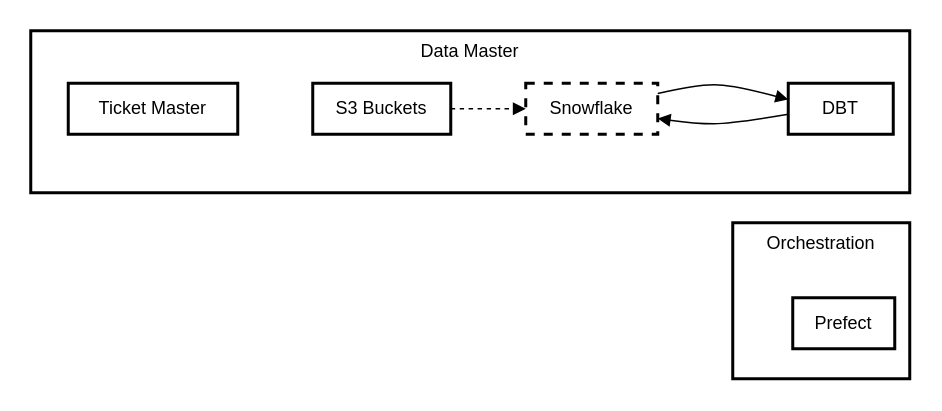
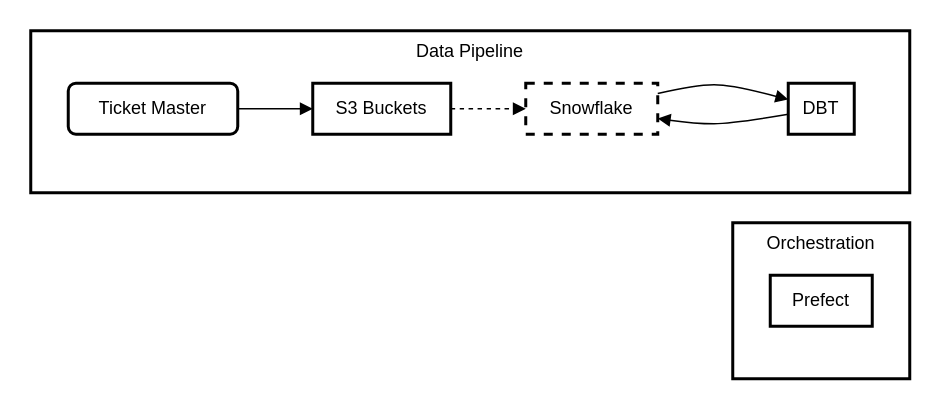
(470, 52) -> (470, 52)
(153, 109) -> (153, 109)
none -> (270, 109)
(841, 109) -> (821, 109)
(844, 323) -> (821, 301)
